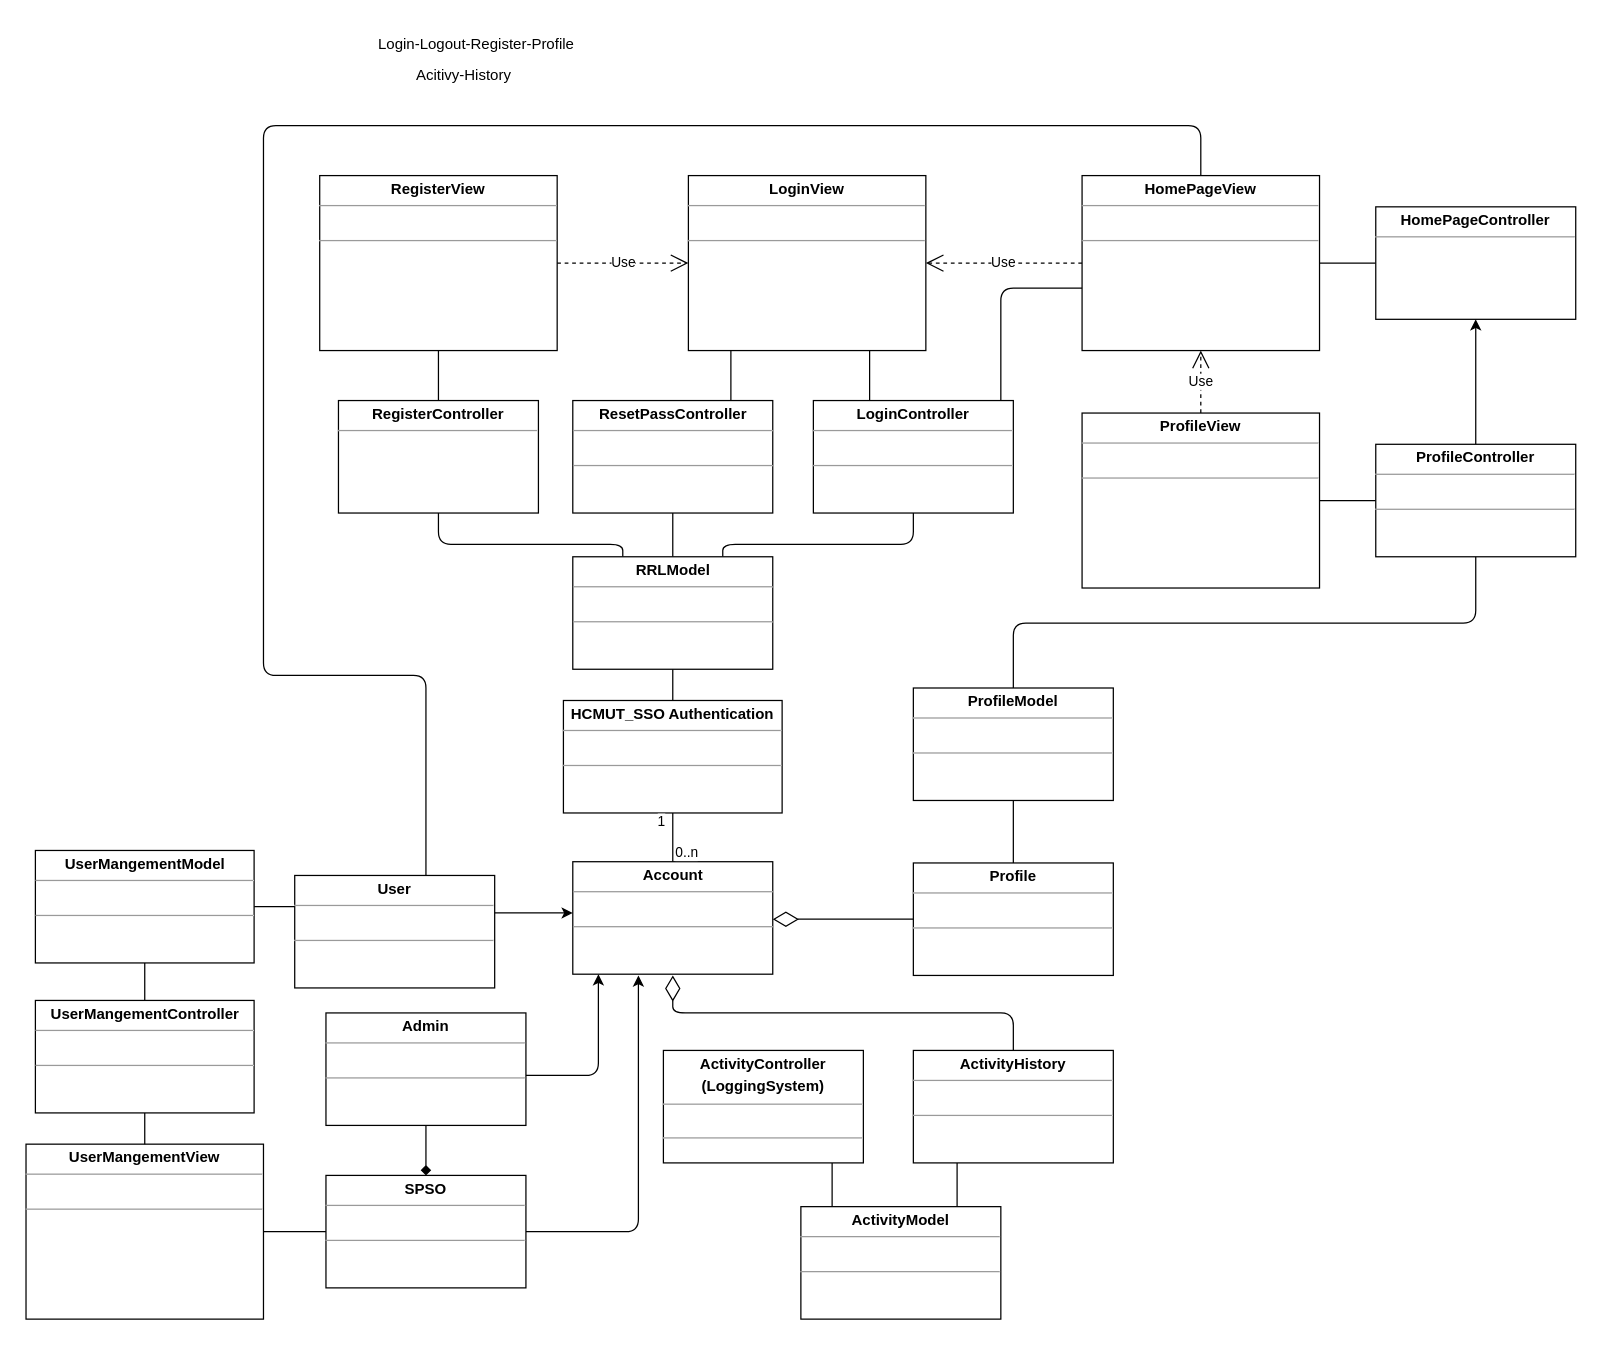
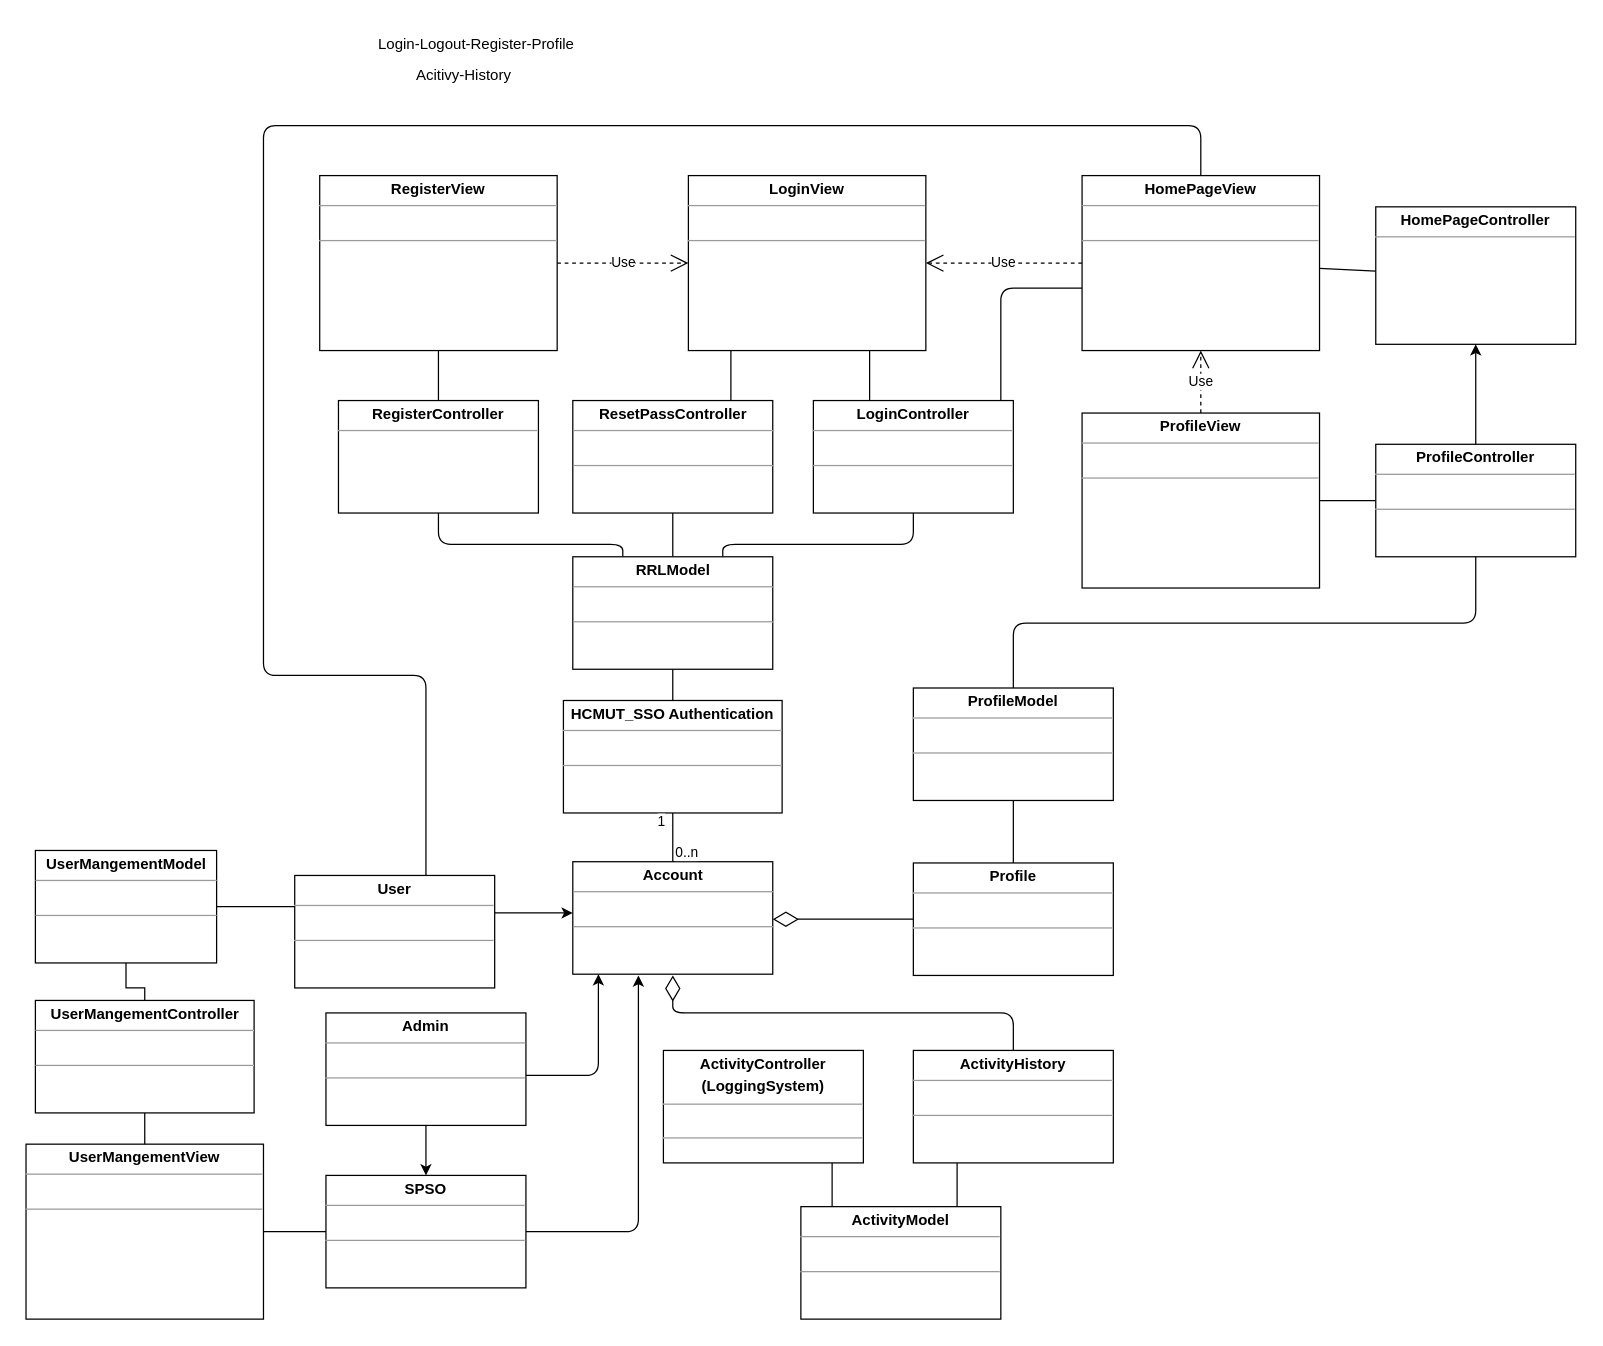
(1476, 263) -> (1476, 276)
(144, 907) -> (126, 907)
(426, 1164) -> (426, 1166)
